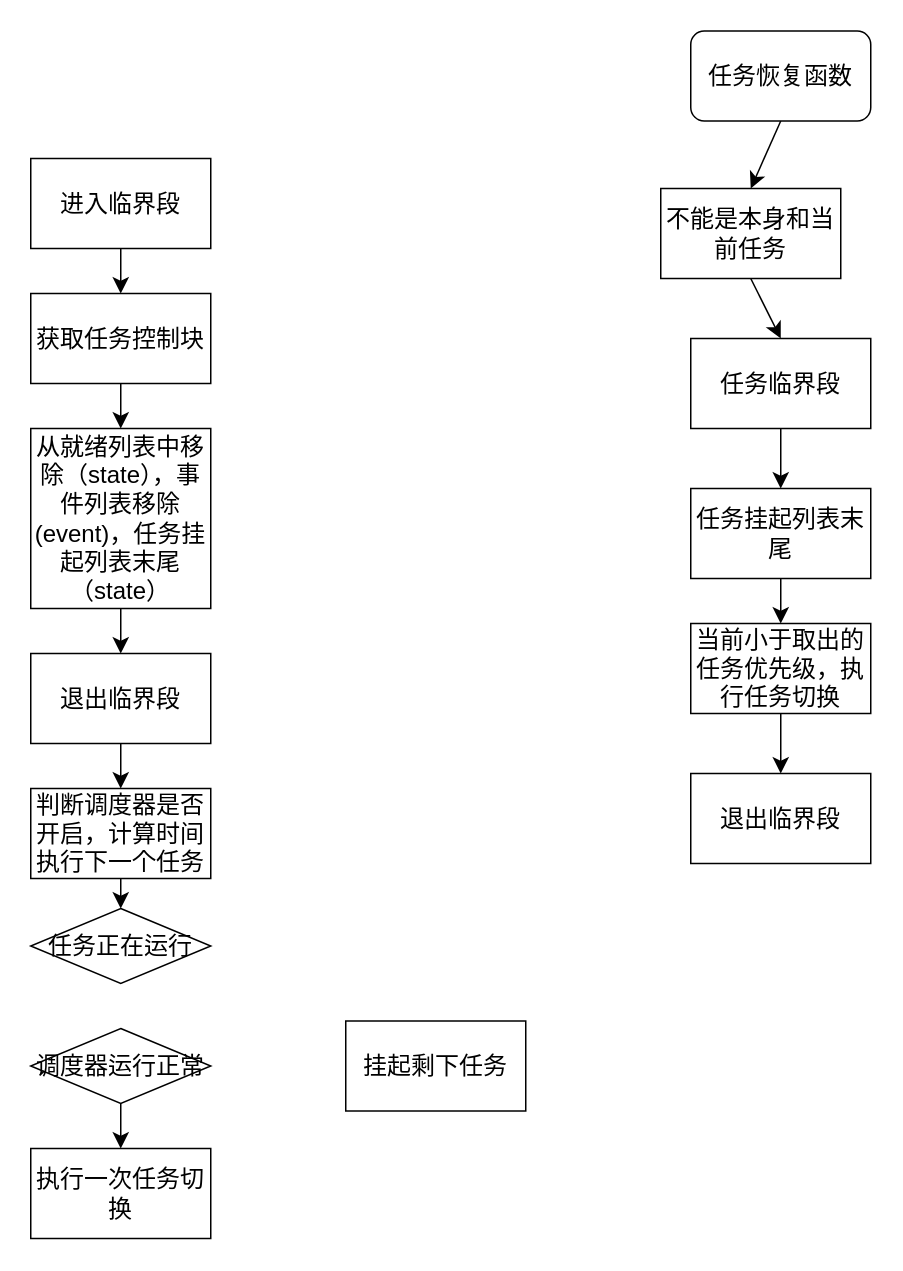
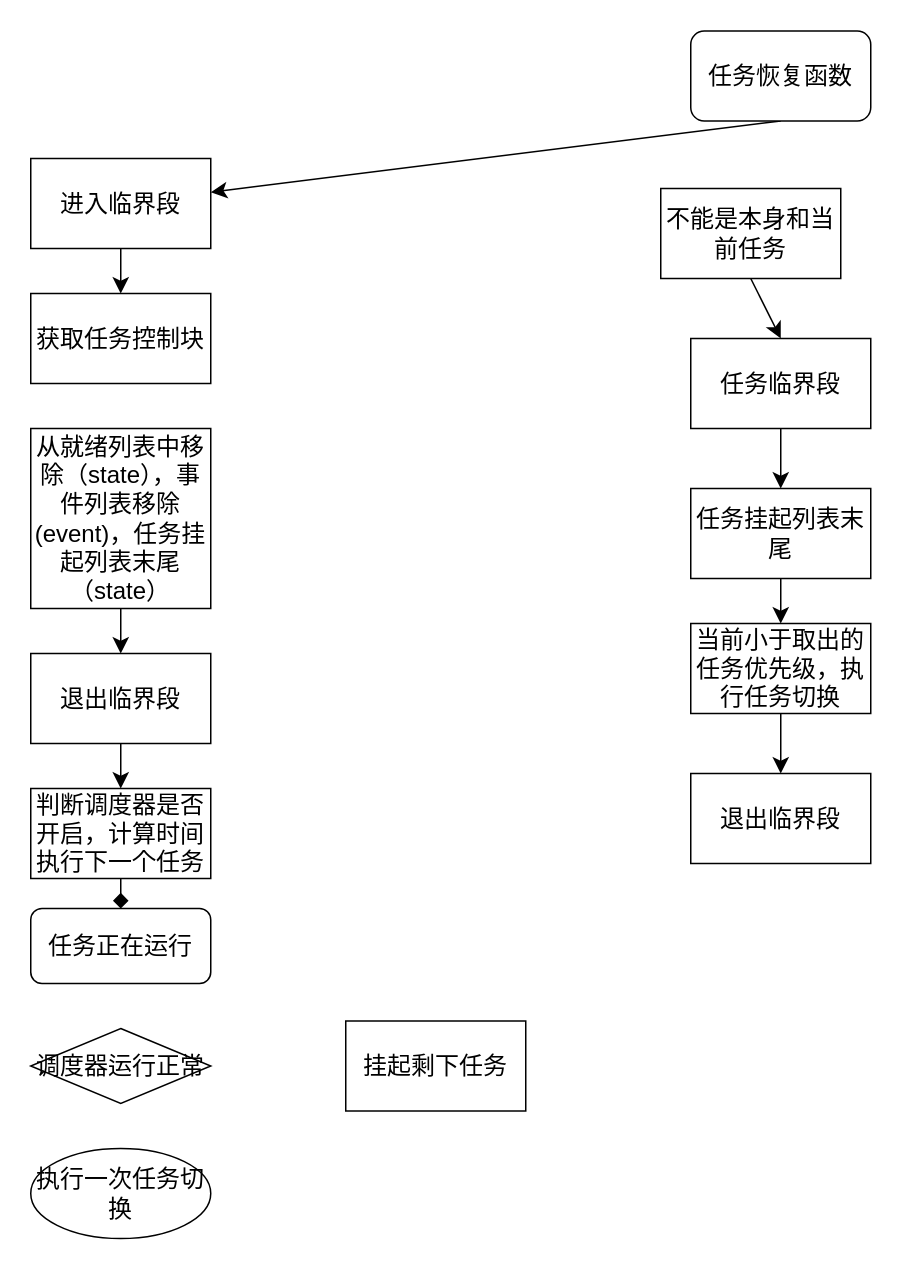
(768, 149) -> (501, 156)
(121, 400) -> none
(121, 894) -> (121, 892)
(121, 946) -> (121, 946)
(121, 1120) -> none
(121, 1193) -> (121, 1193)
